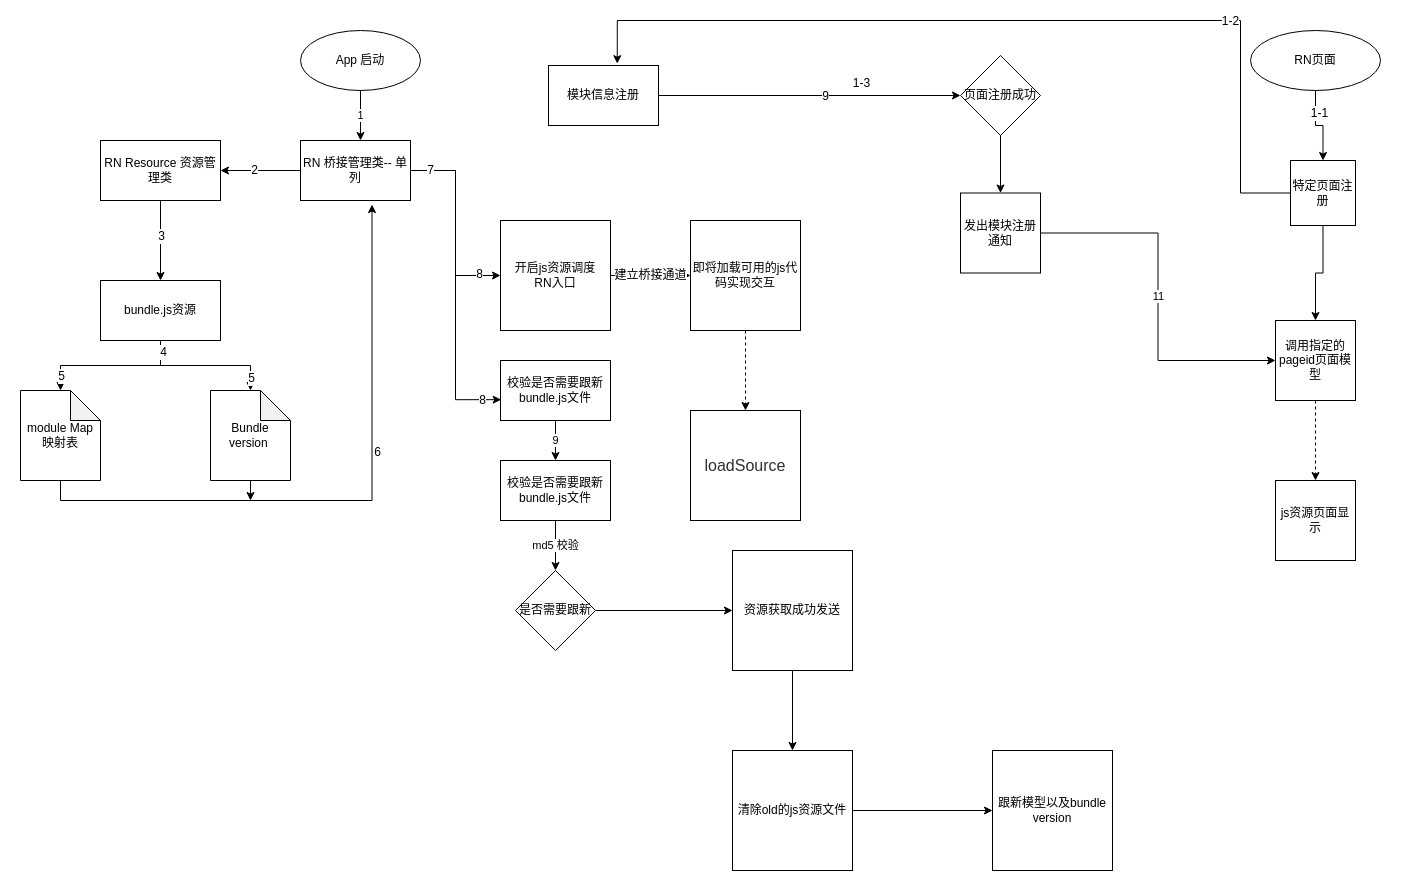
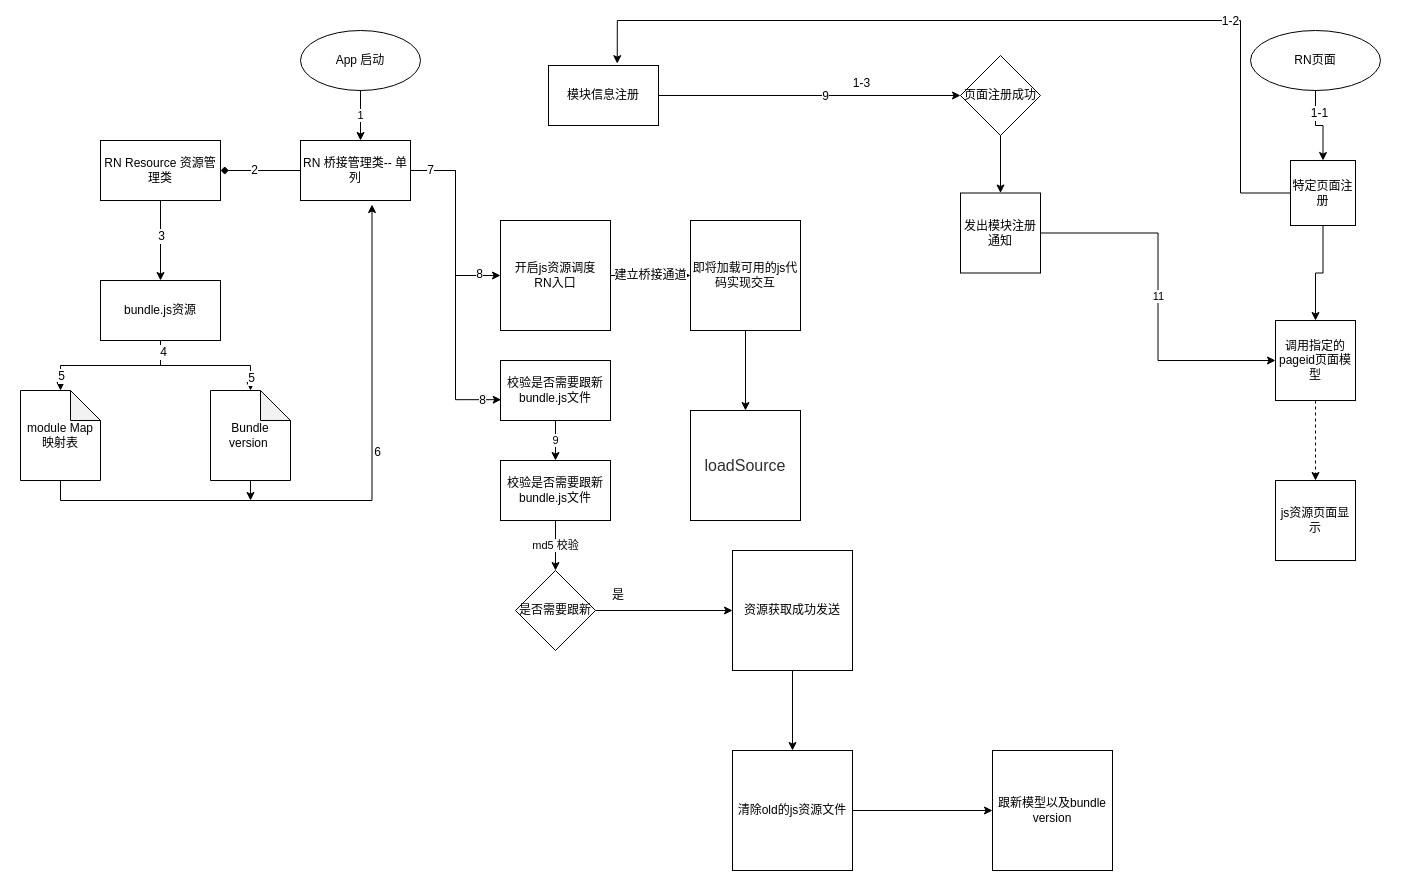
(228, 171) -> (229, 171)
(746, 368) -> (746, 368)
none -> (626, 596)
